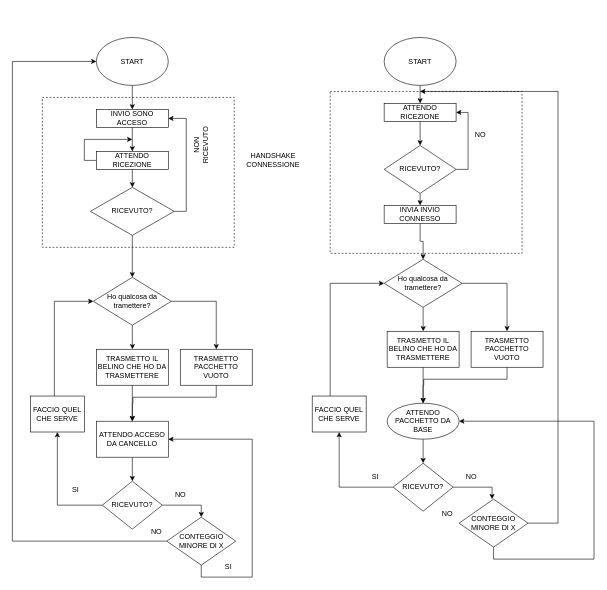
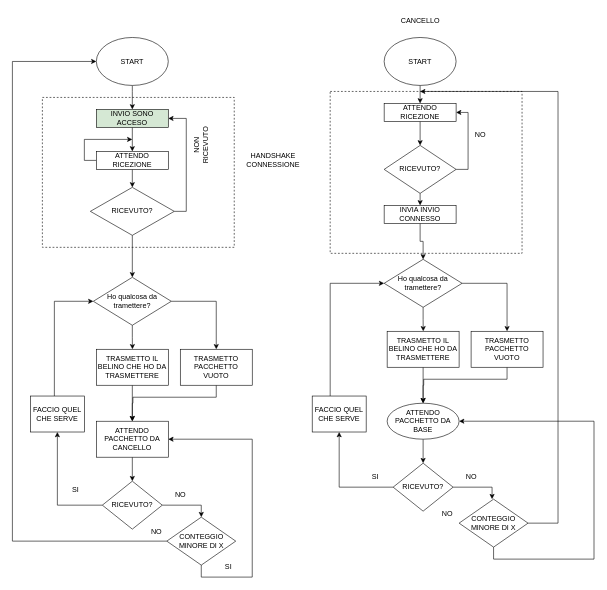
none -> (420, 21)
(132, 119) -> (132, 119)
(132, 440) -> (132, 440)
